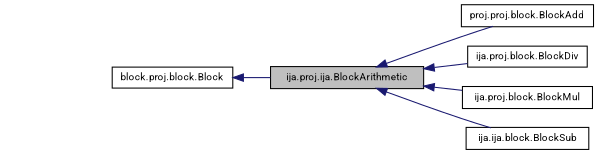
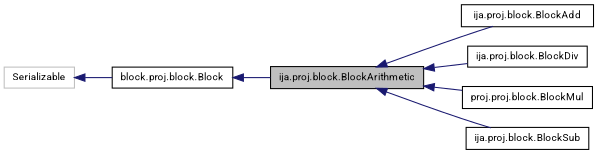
(527, 16) -> (527, 16)
none -> (39, 78)
(347, 78) -> (347, 78)
(527, 98) -> (527, 98)
(527, 138) -> (527, 138)
